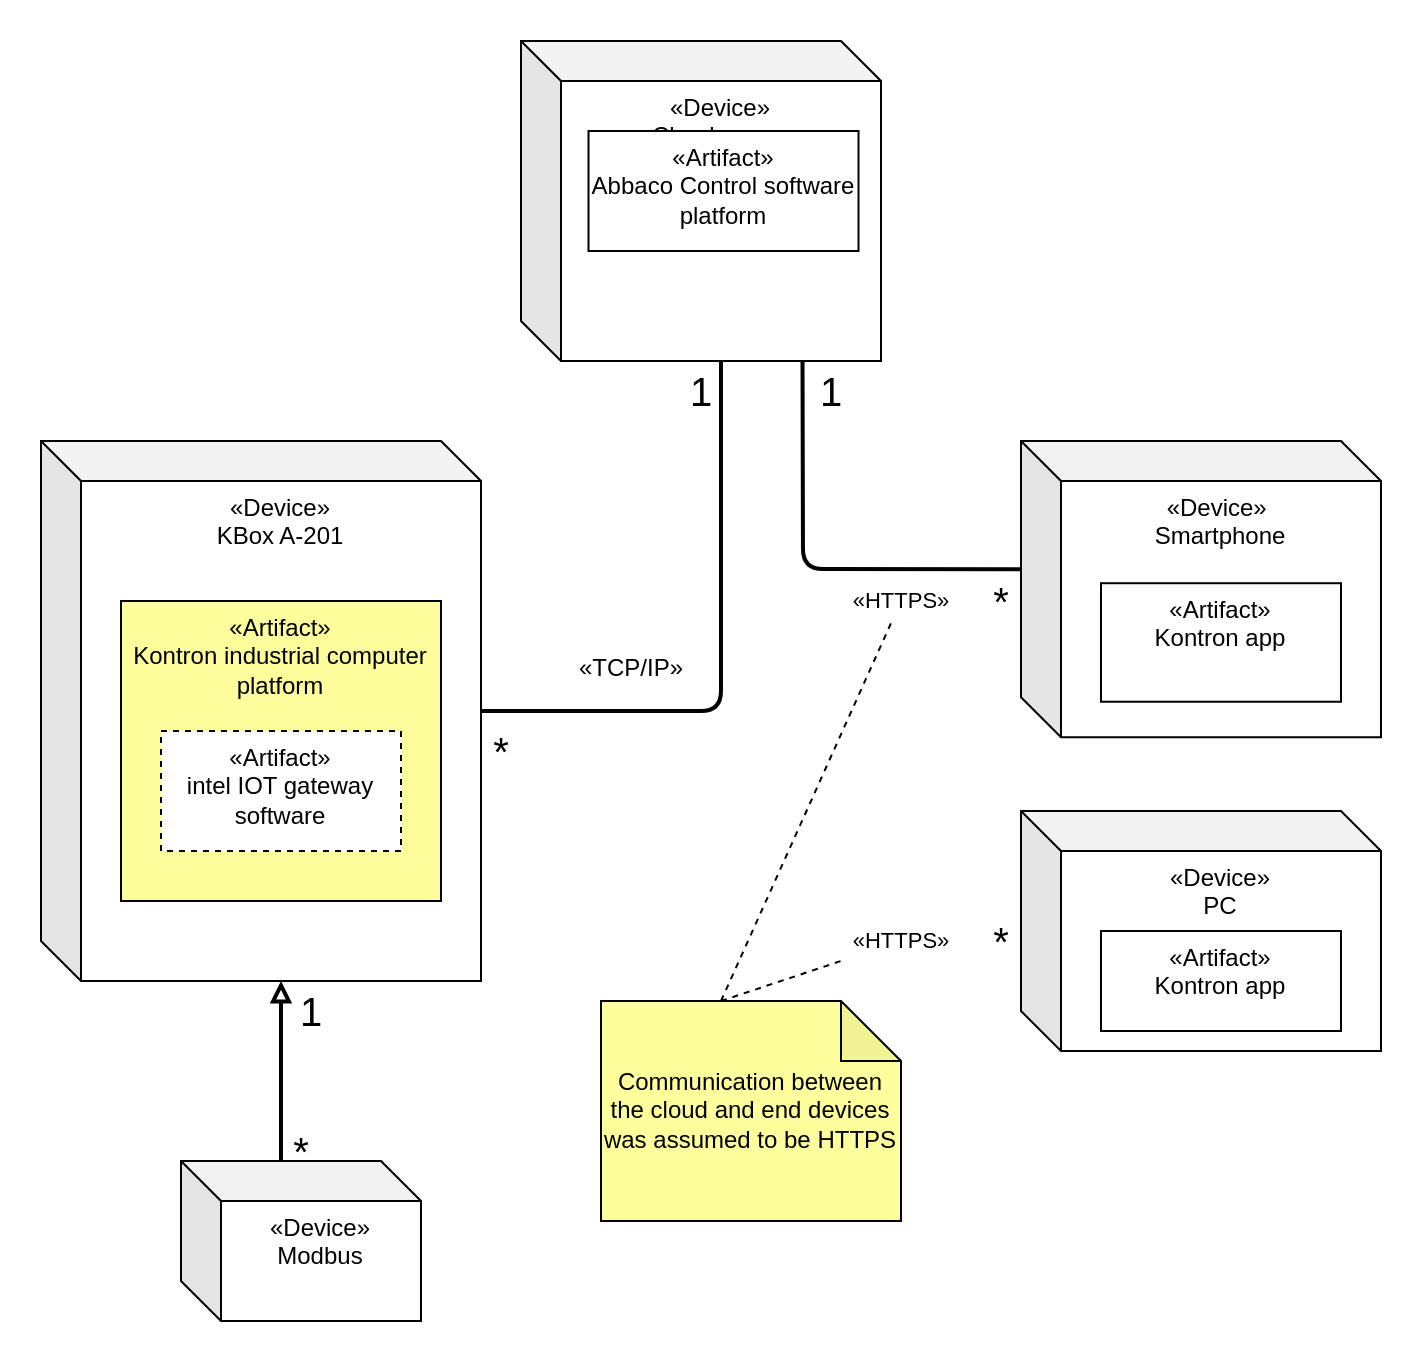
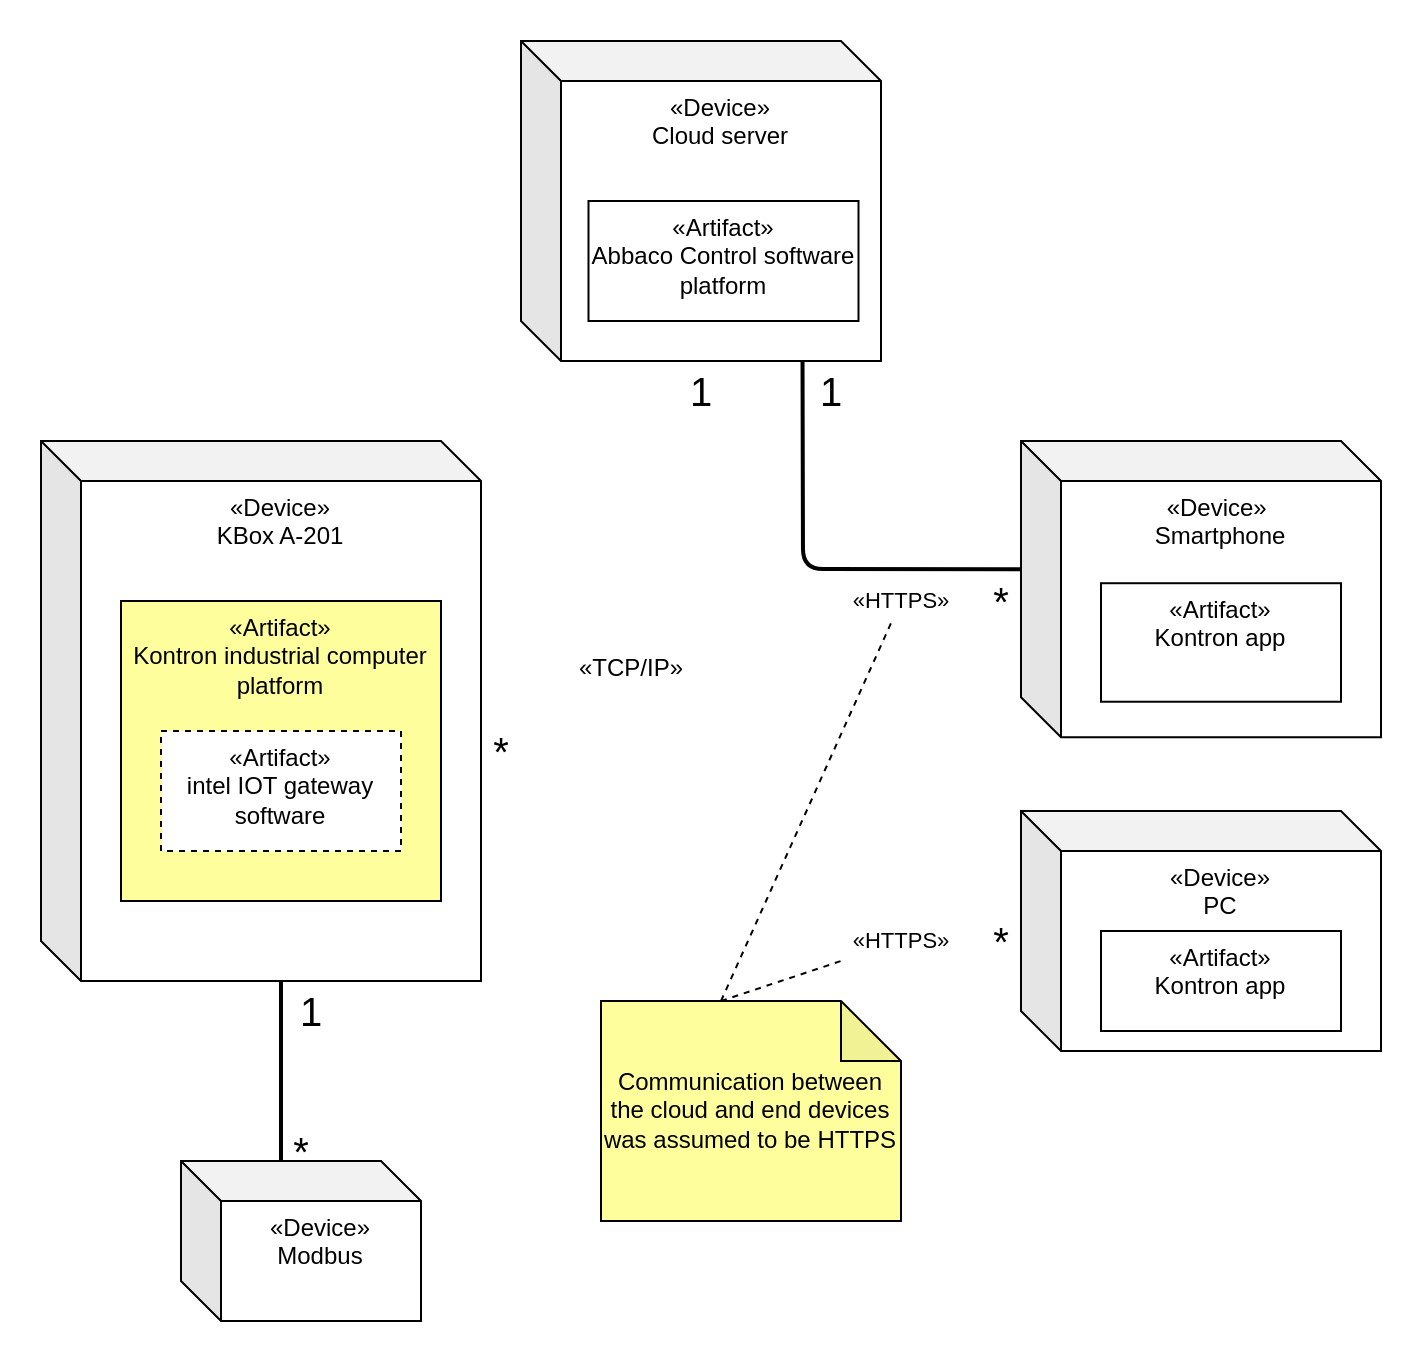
(724, 191) -> (724, 261)
(721, 649) -> none
(281, 1003) -> (281, 993)
